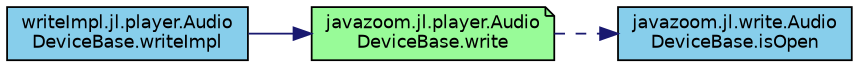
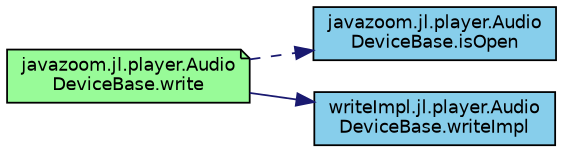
(271, 34) -> (273, 96)
(735, 34) -> (435, 34)
